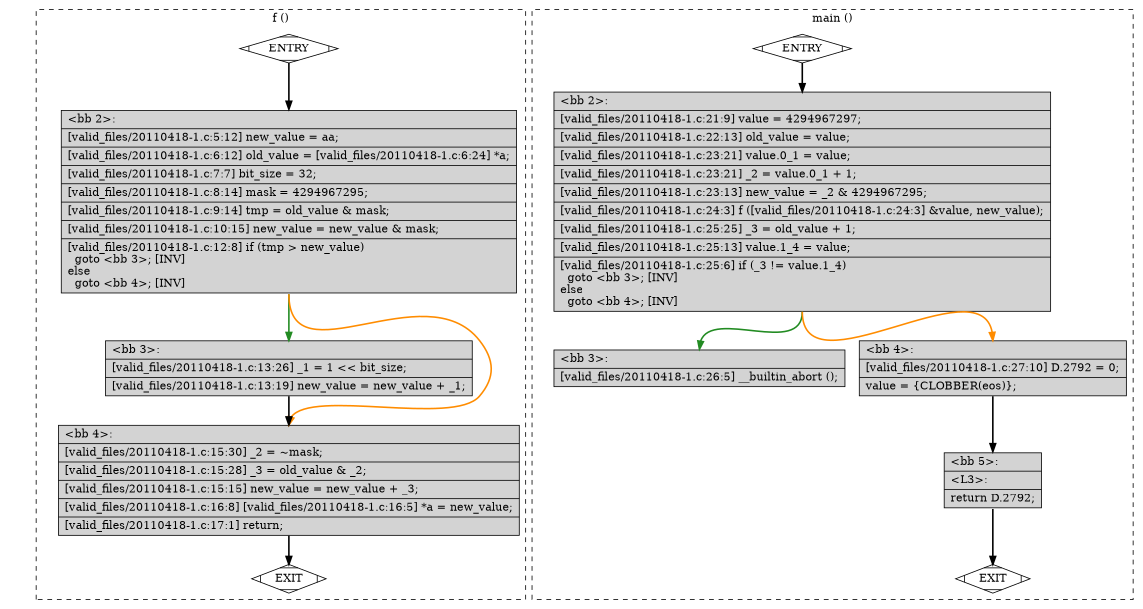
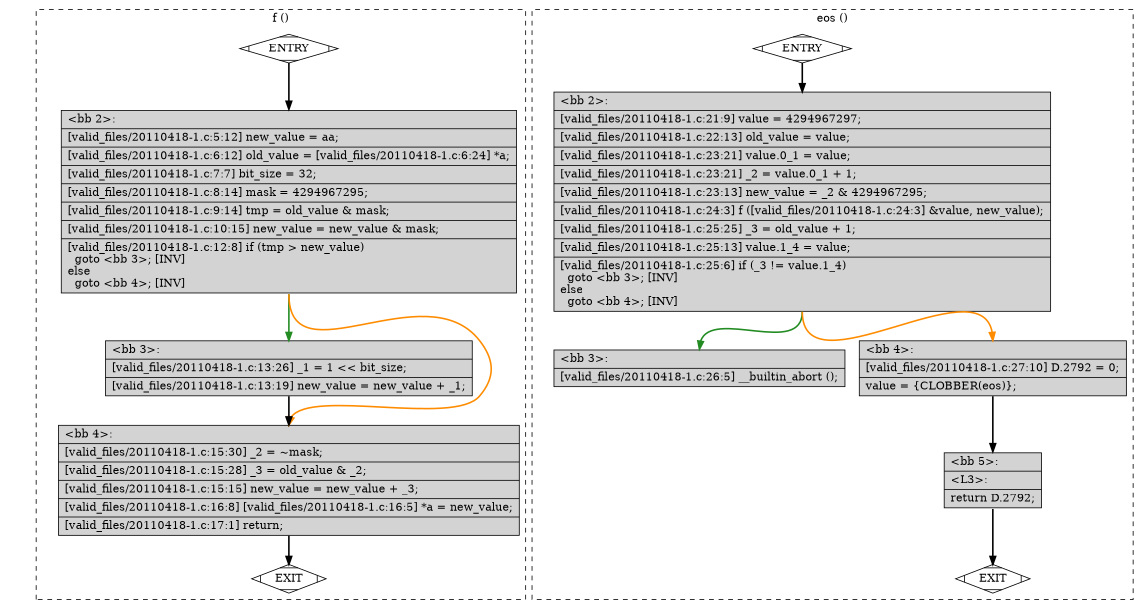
(833, 19) -> (833, 19)
